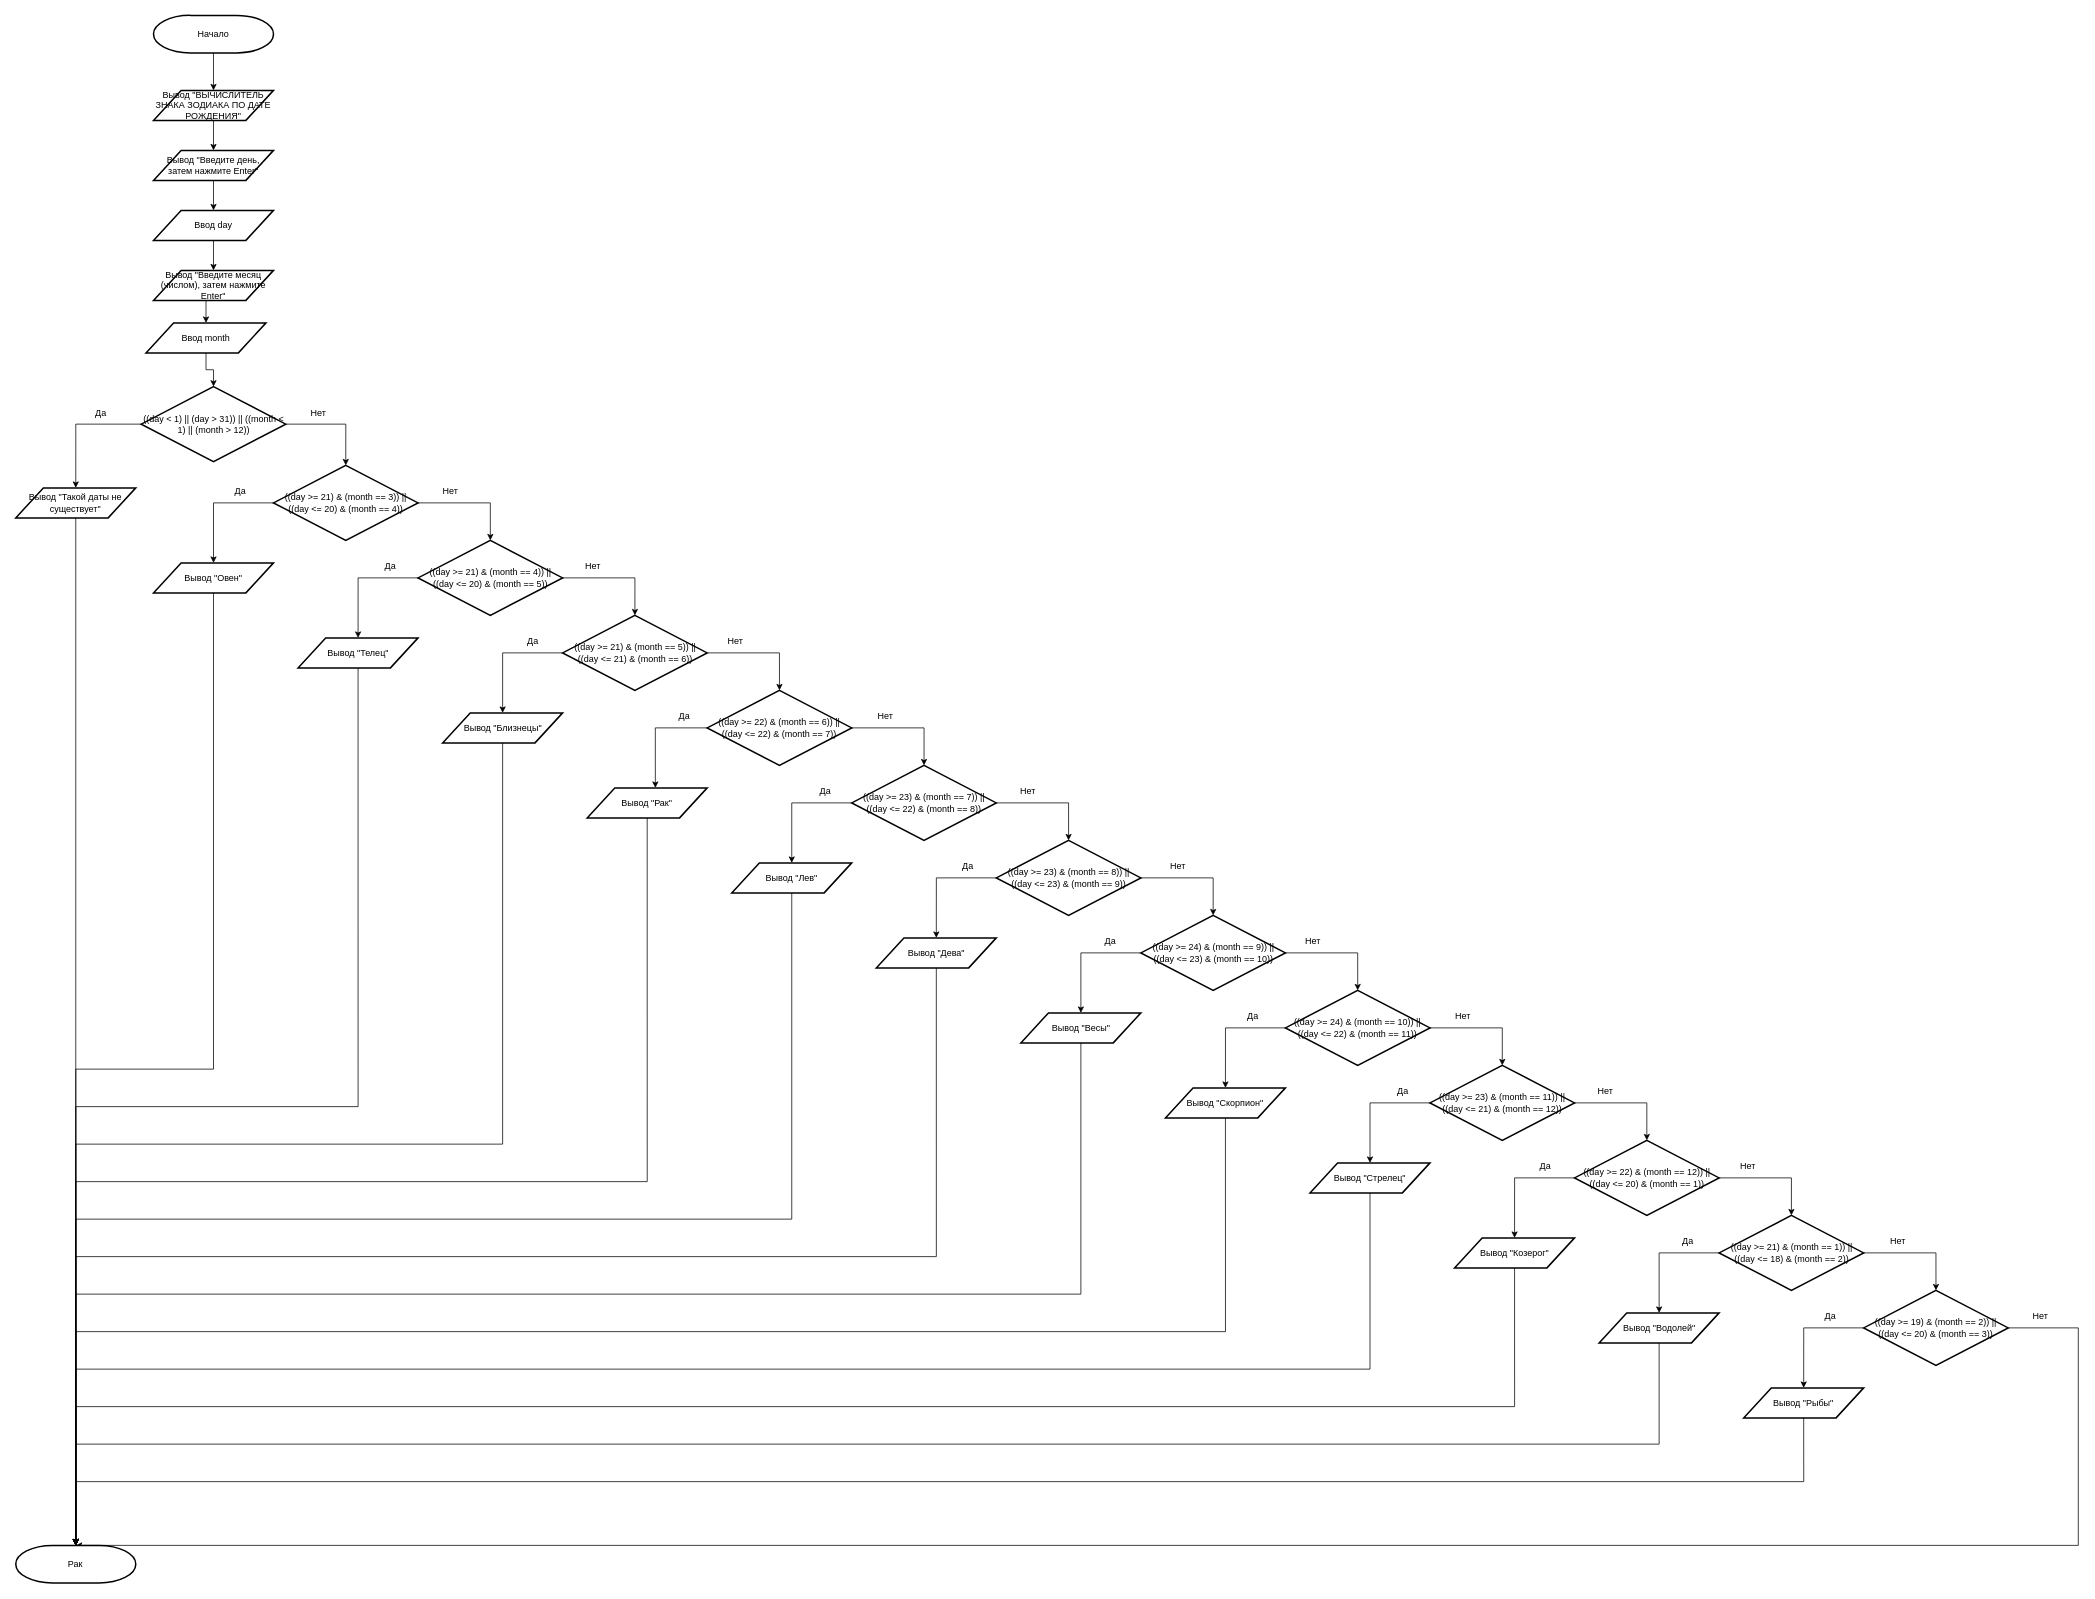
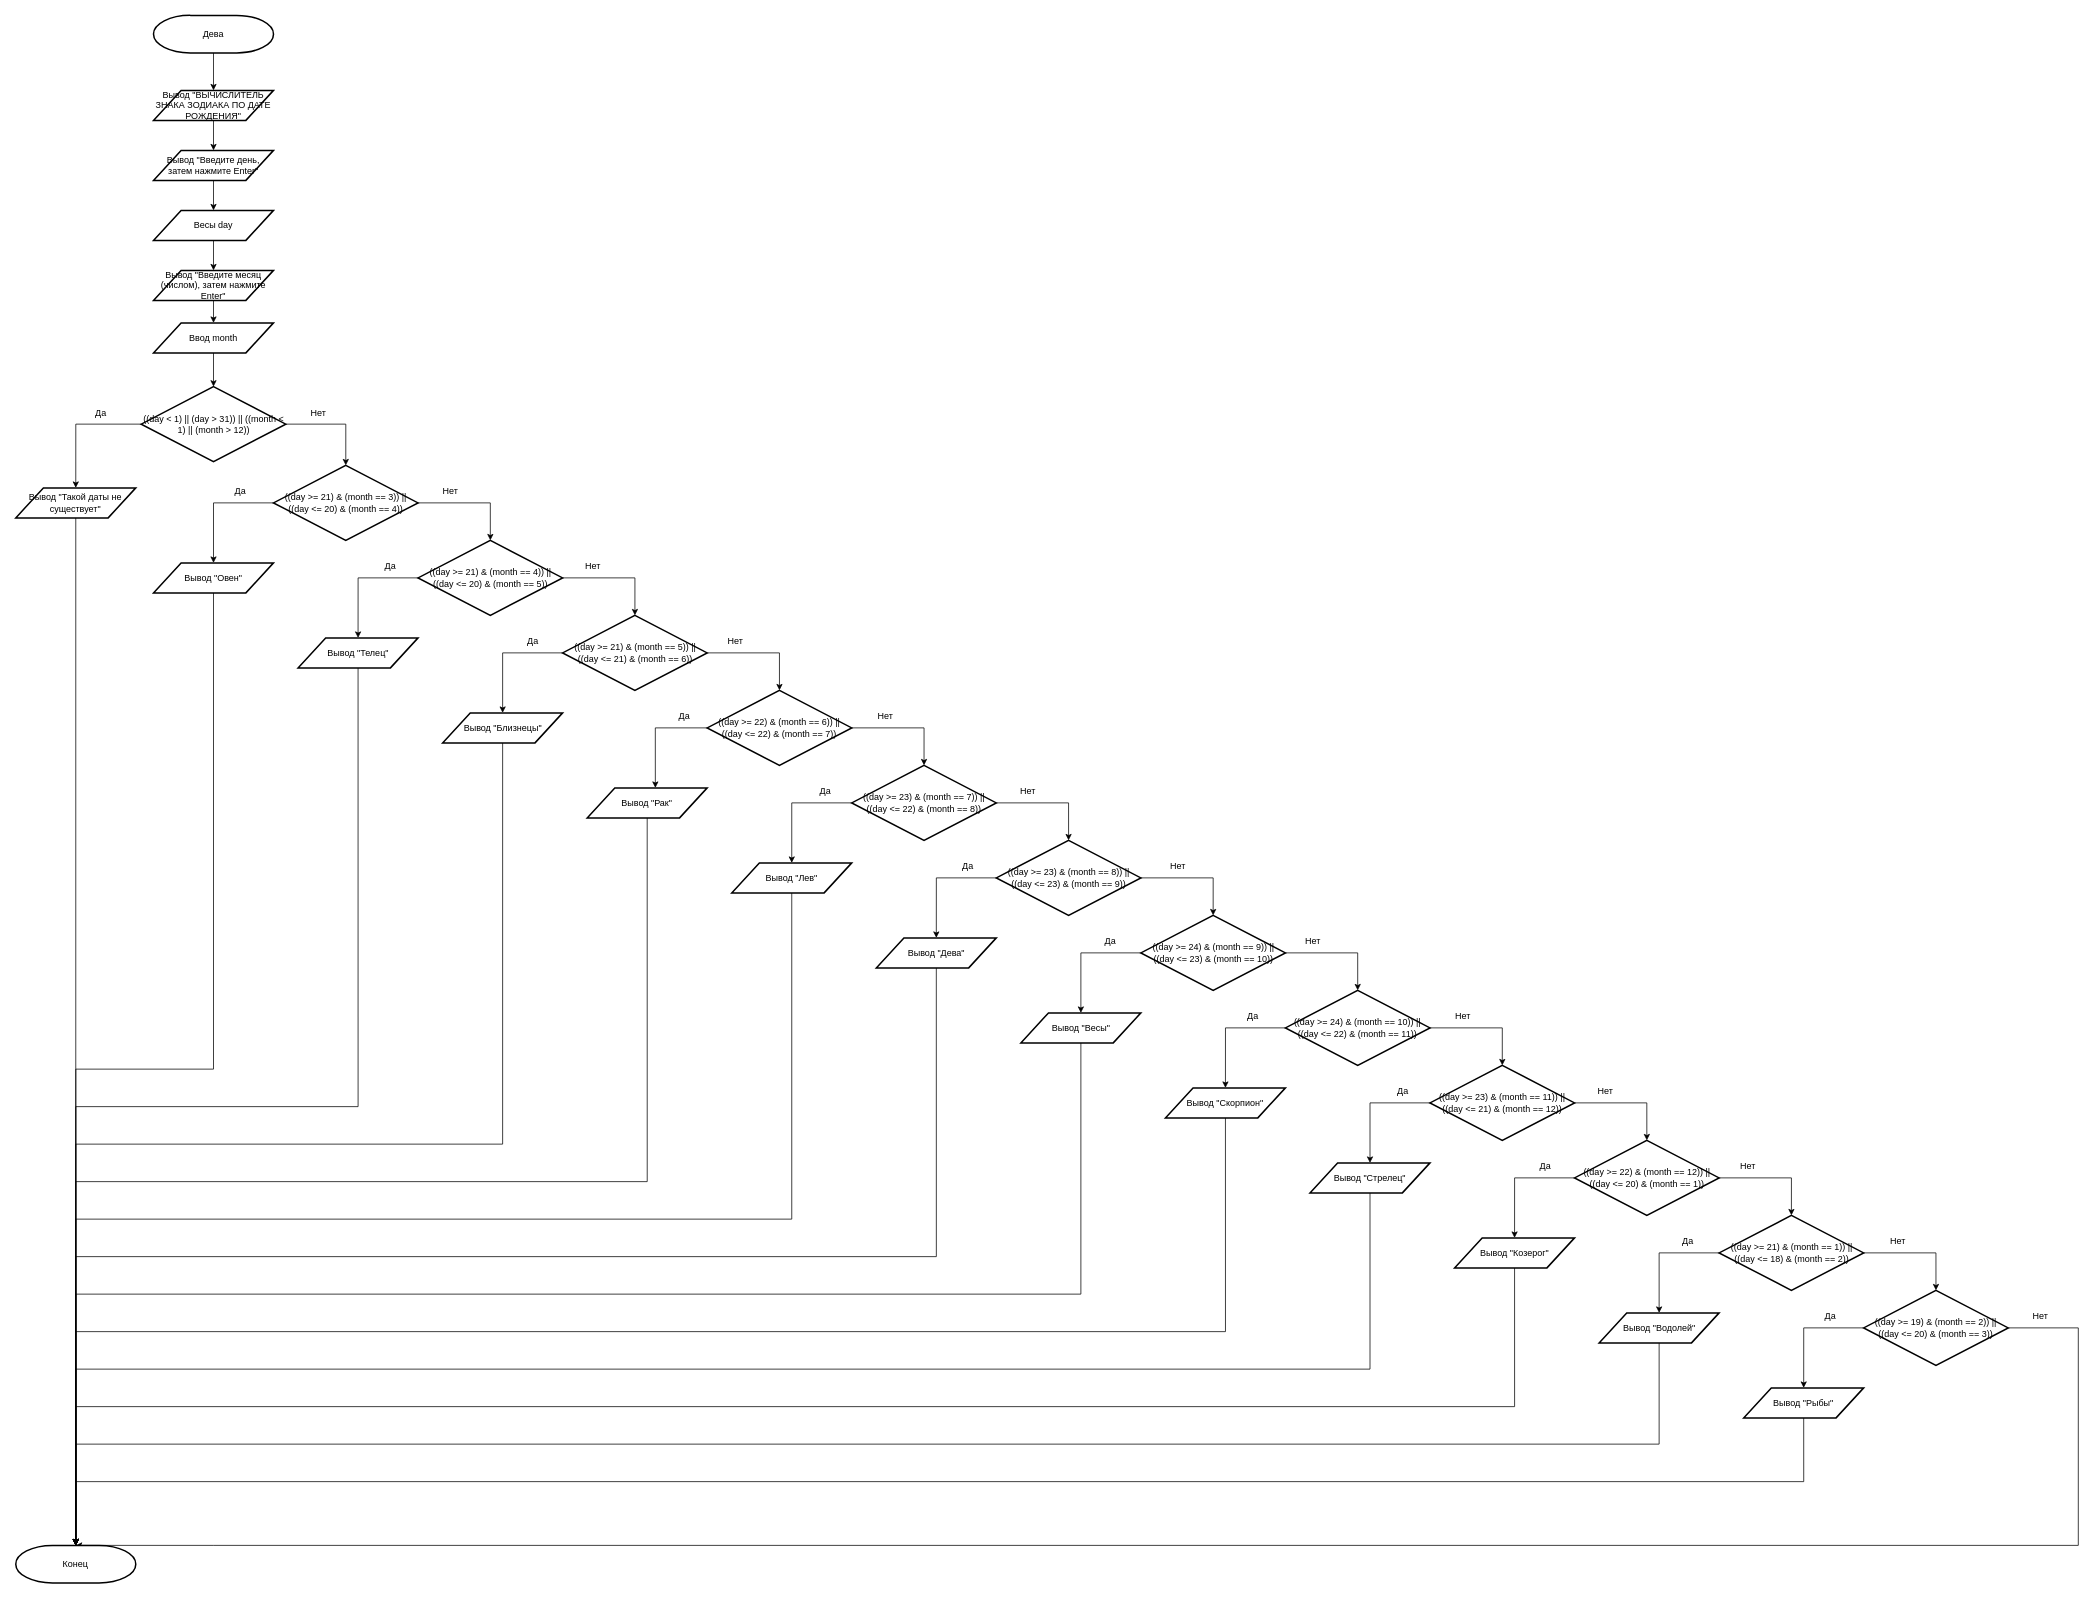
(213, 34) -> (213, 34)
(213, 225) -> (213, 225)
(206, 338) -> (213, 338)
(75, 1564) -> (75, 1564)
